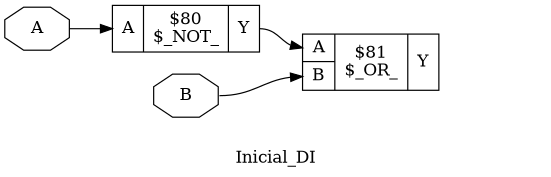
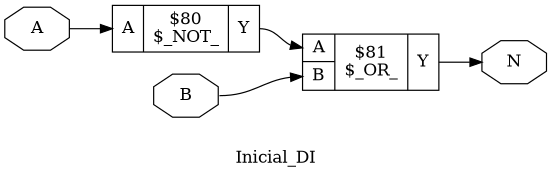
none -> (514, 62)
